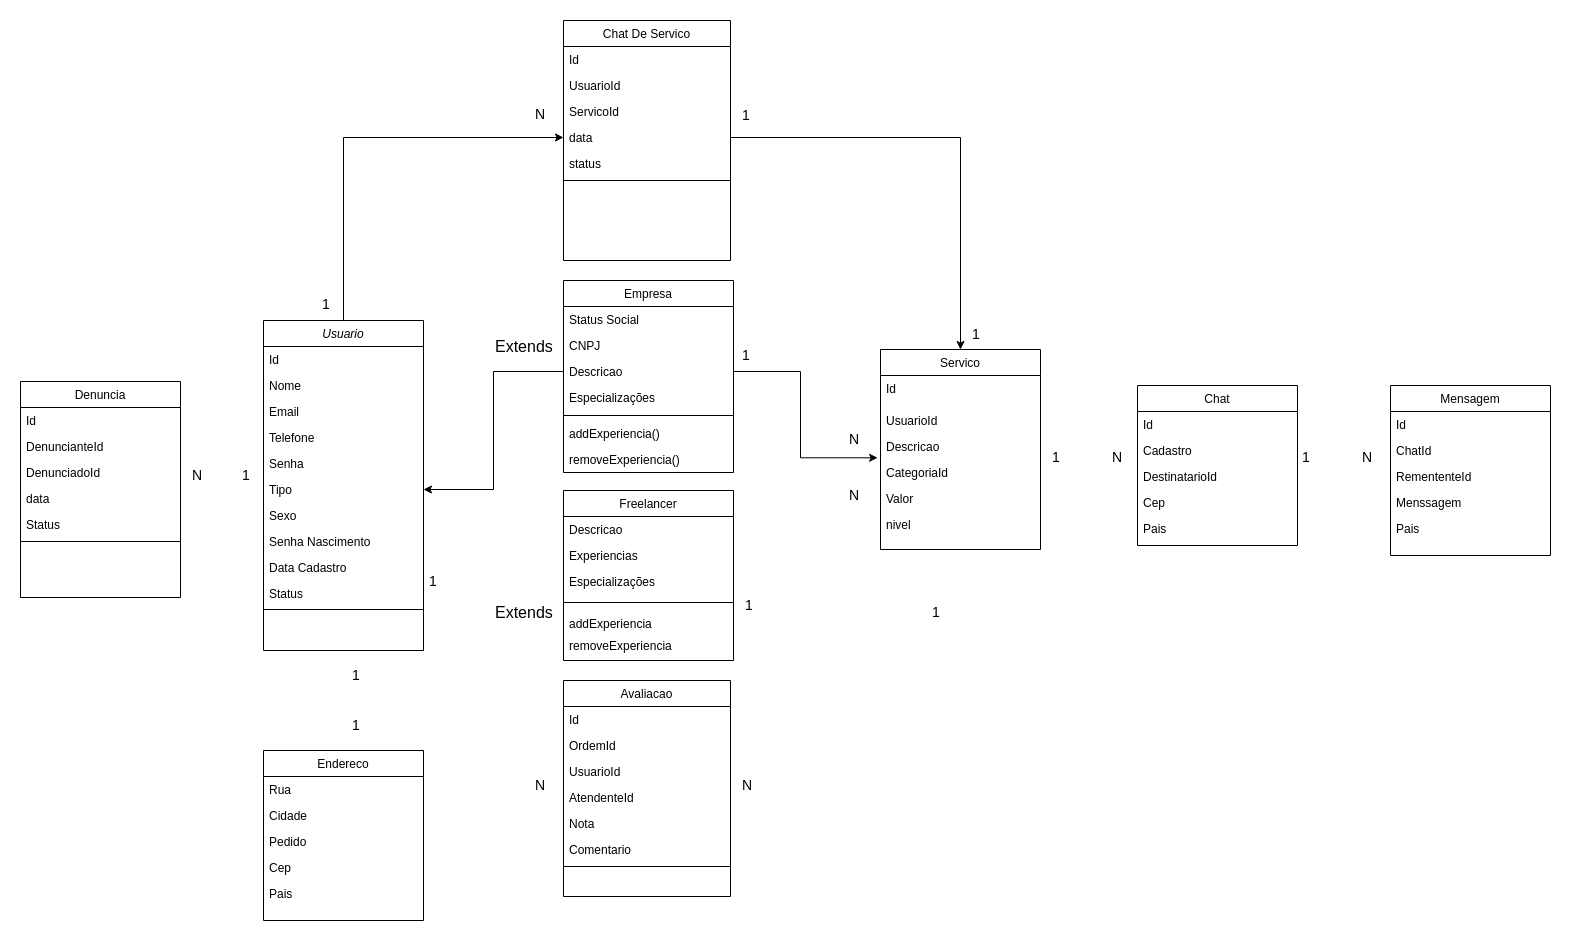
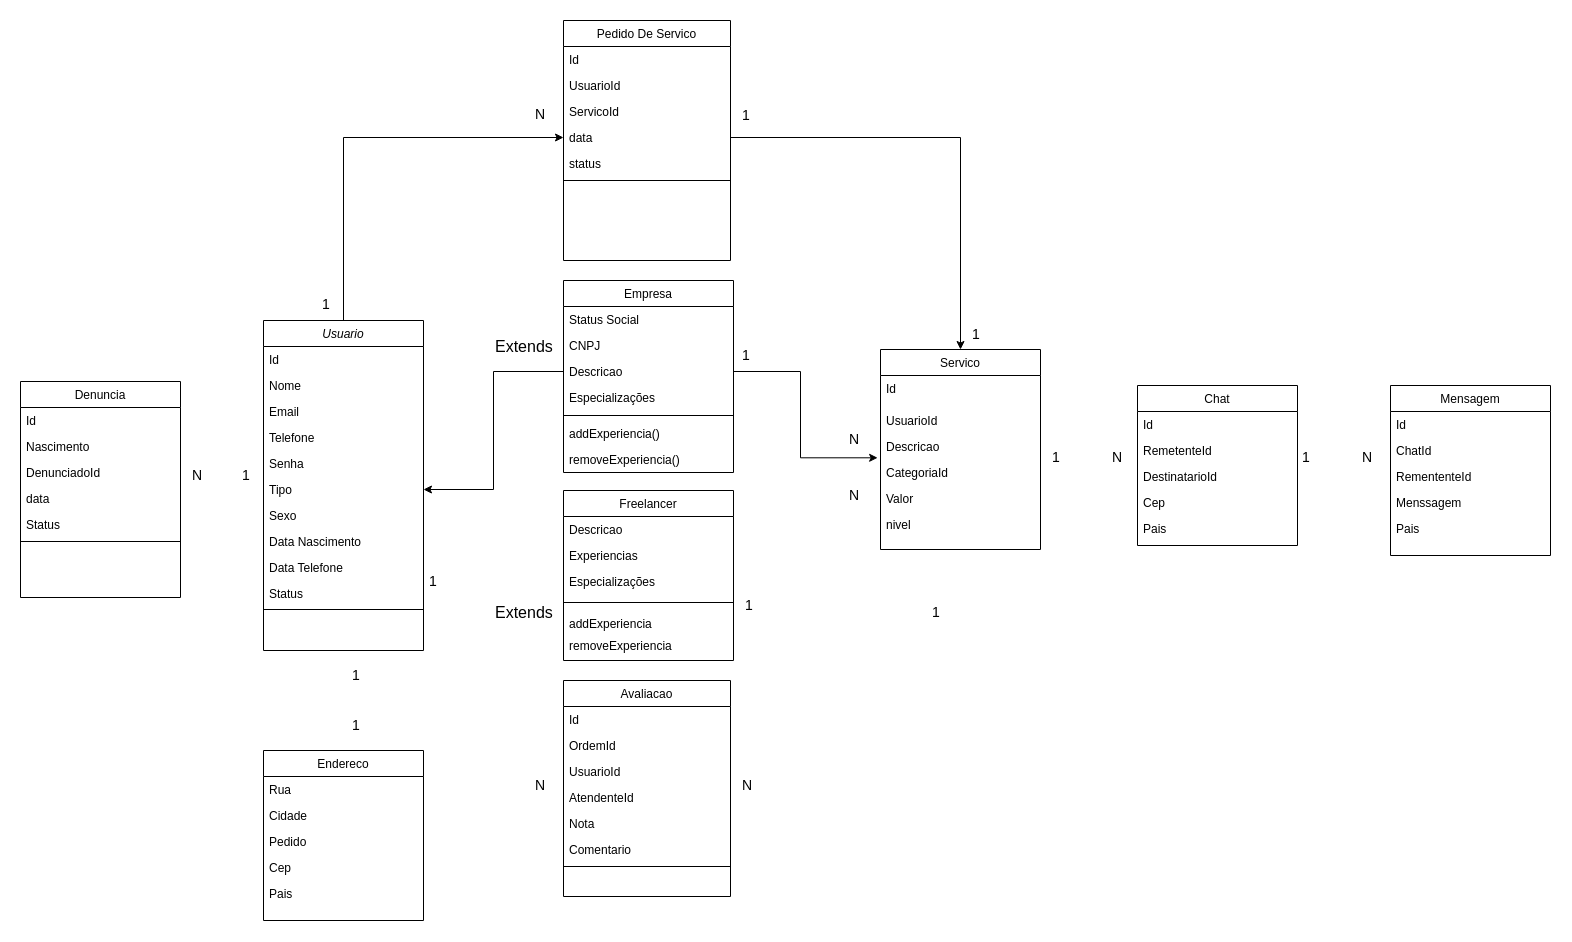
(647, 34) -> (647, 34)
(68, 447) -> (58, 447)
(1170, 451) -> (1180, 451)
(320, 542) -> (316, 542)
(311, 568) -> (310, 568)
